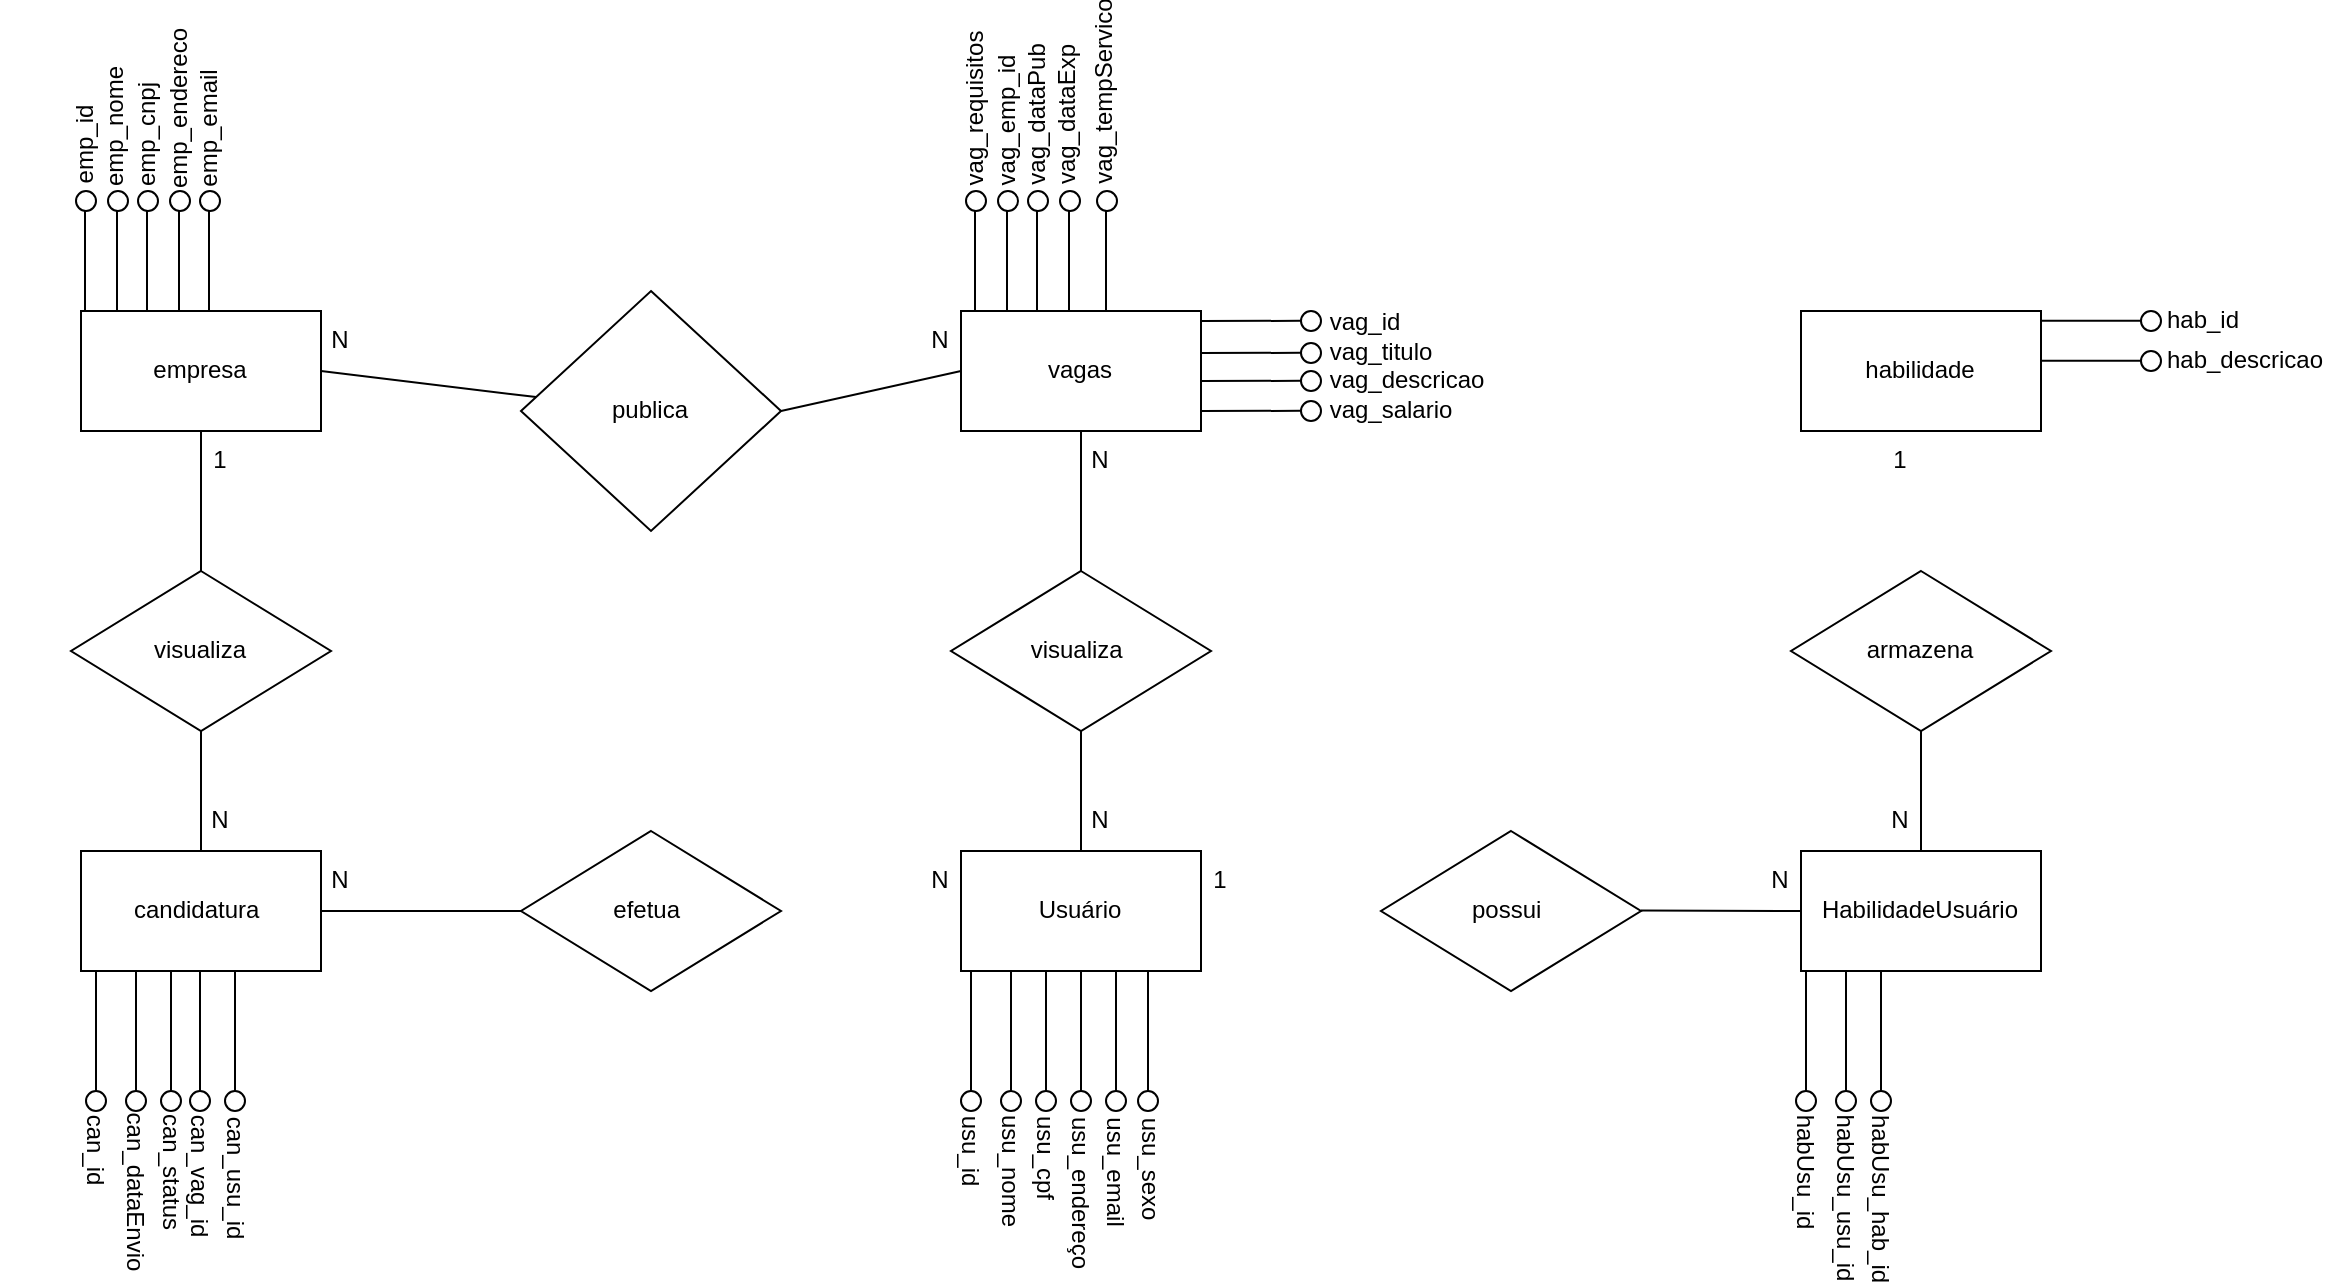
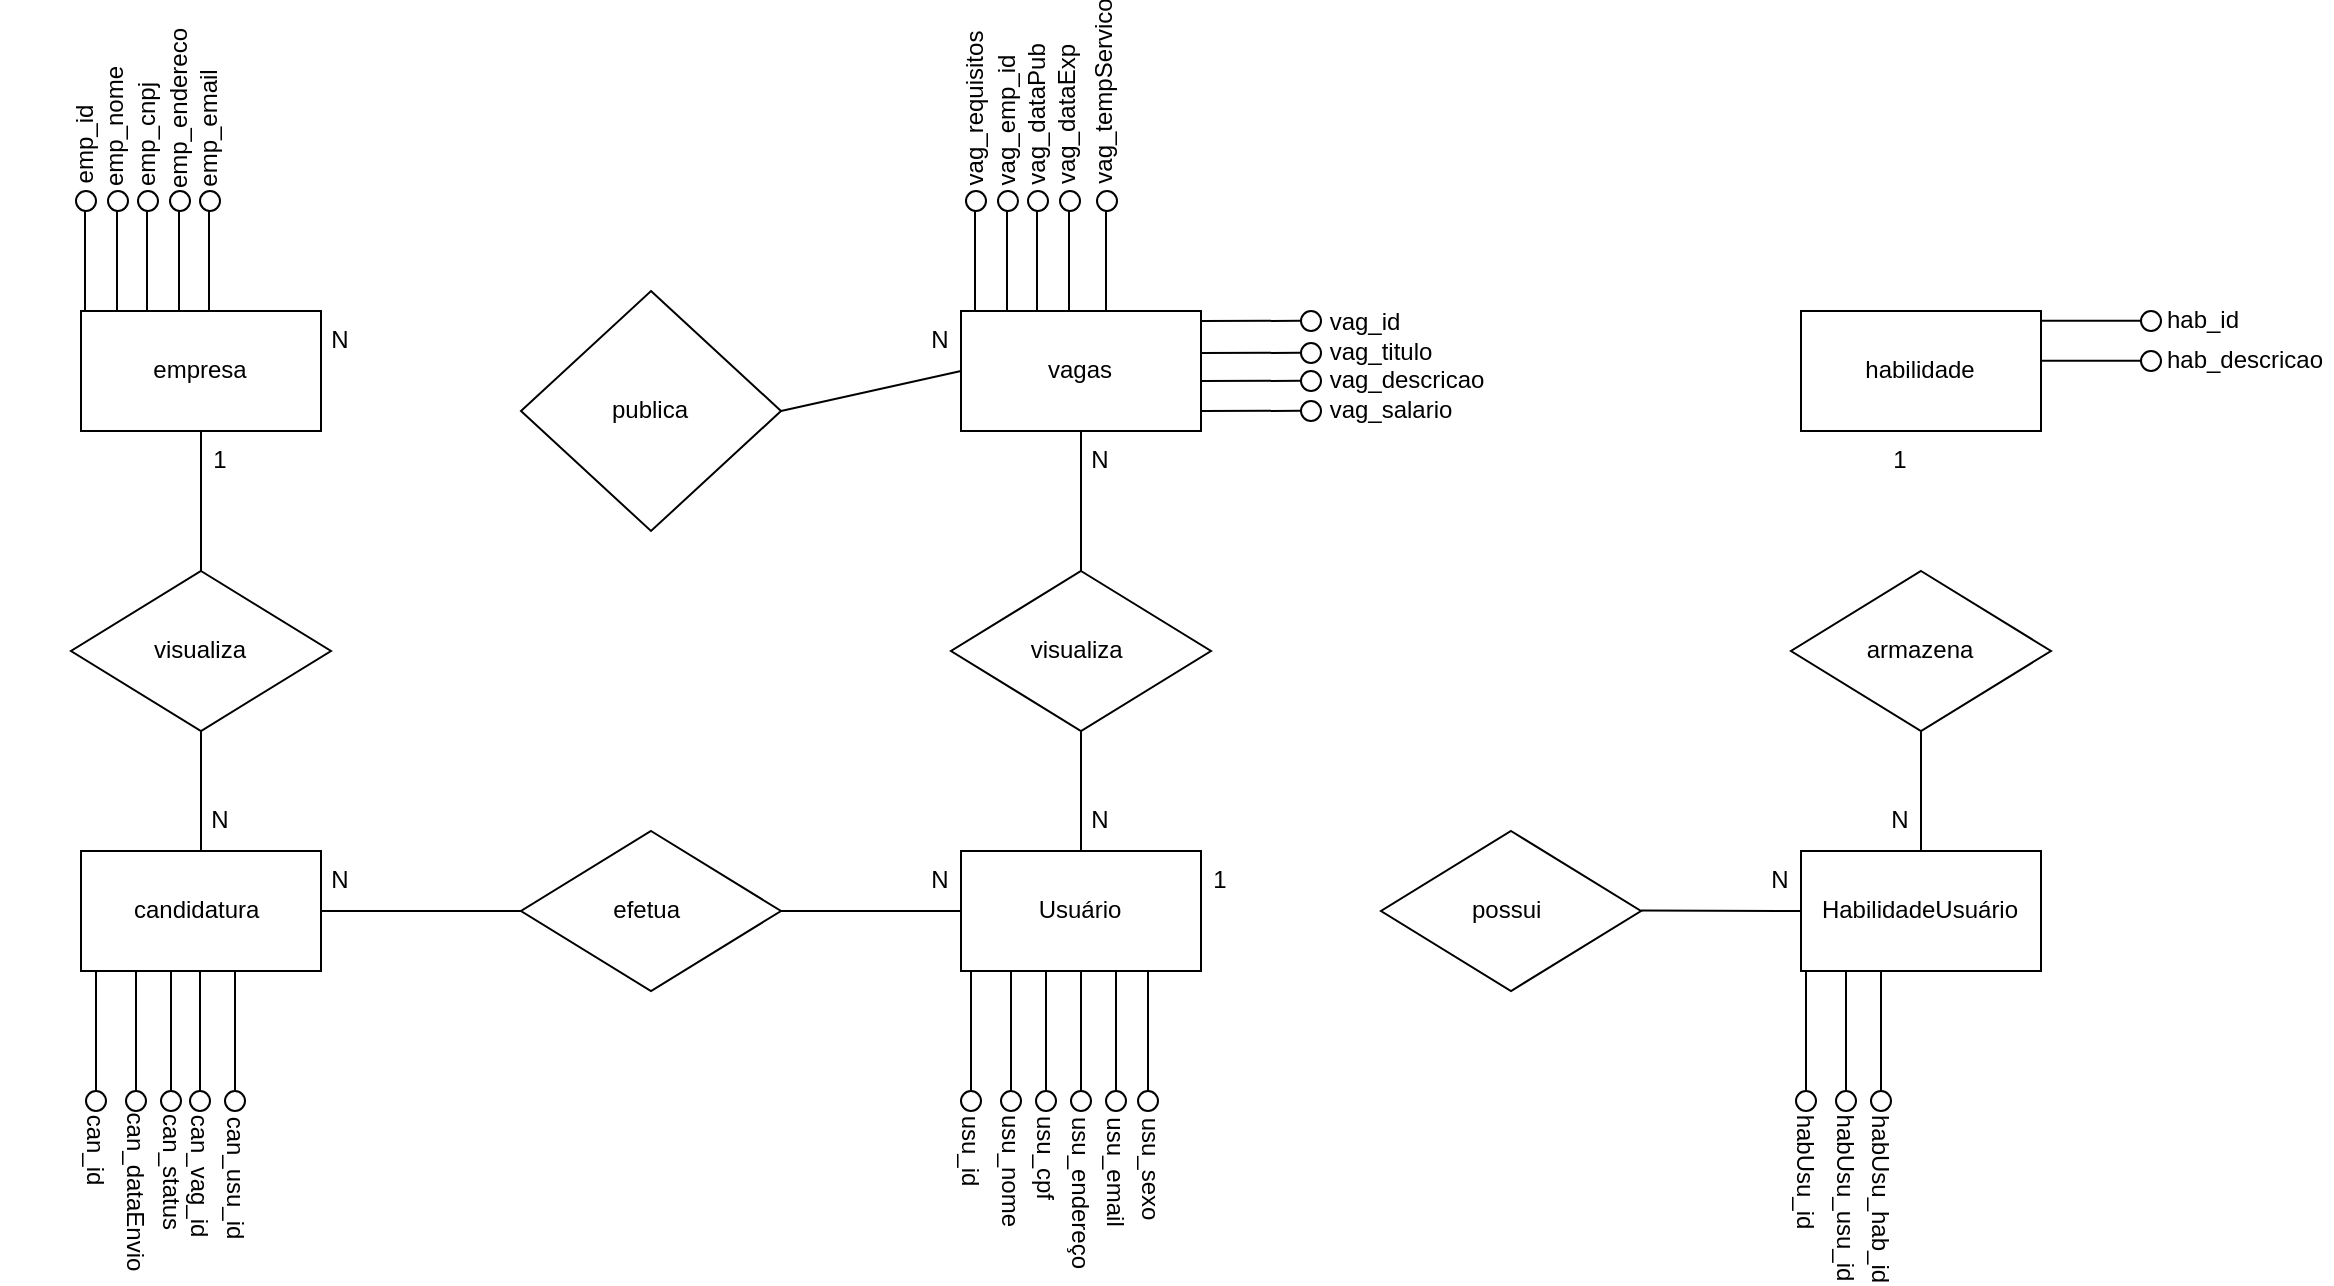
(429, 384) -> none
none -> (871, 911)
